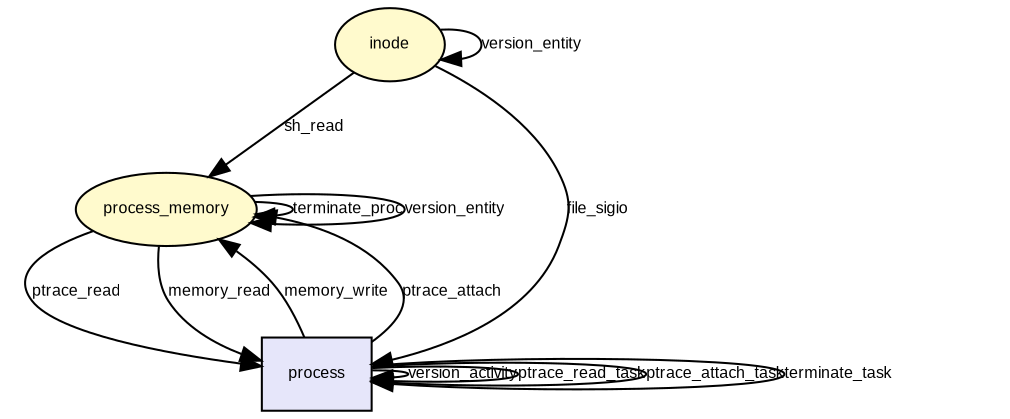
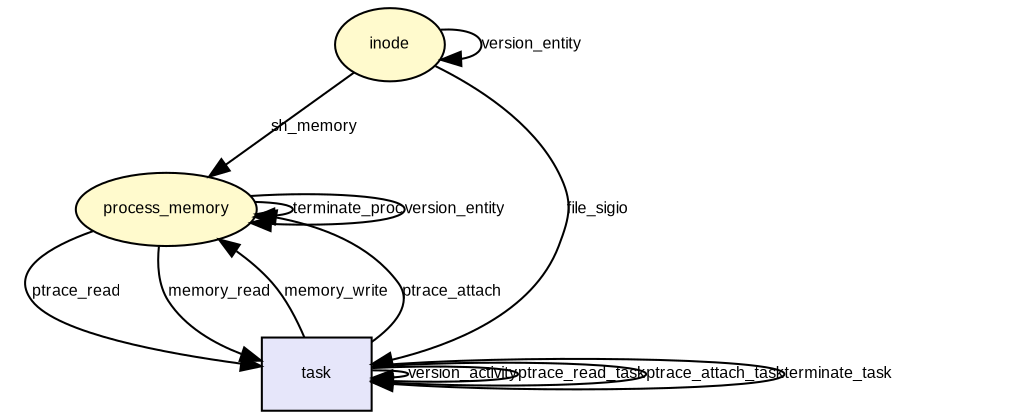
(315, 127) -> (315, 127)
(317, 374) -> (317, 374)
